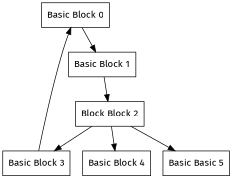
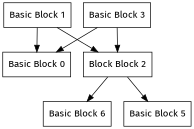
(87, 37) -> (37, 36)
(76, 137) -> (117, 36)
(117, 163) -> (77, 114)
(196, 163) -> (157, 114)
